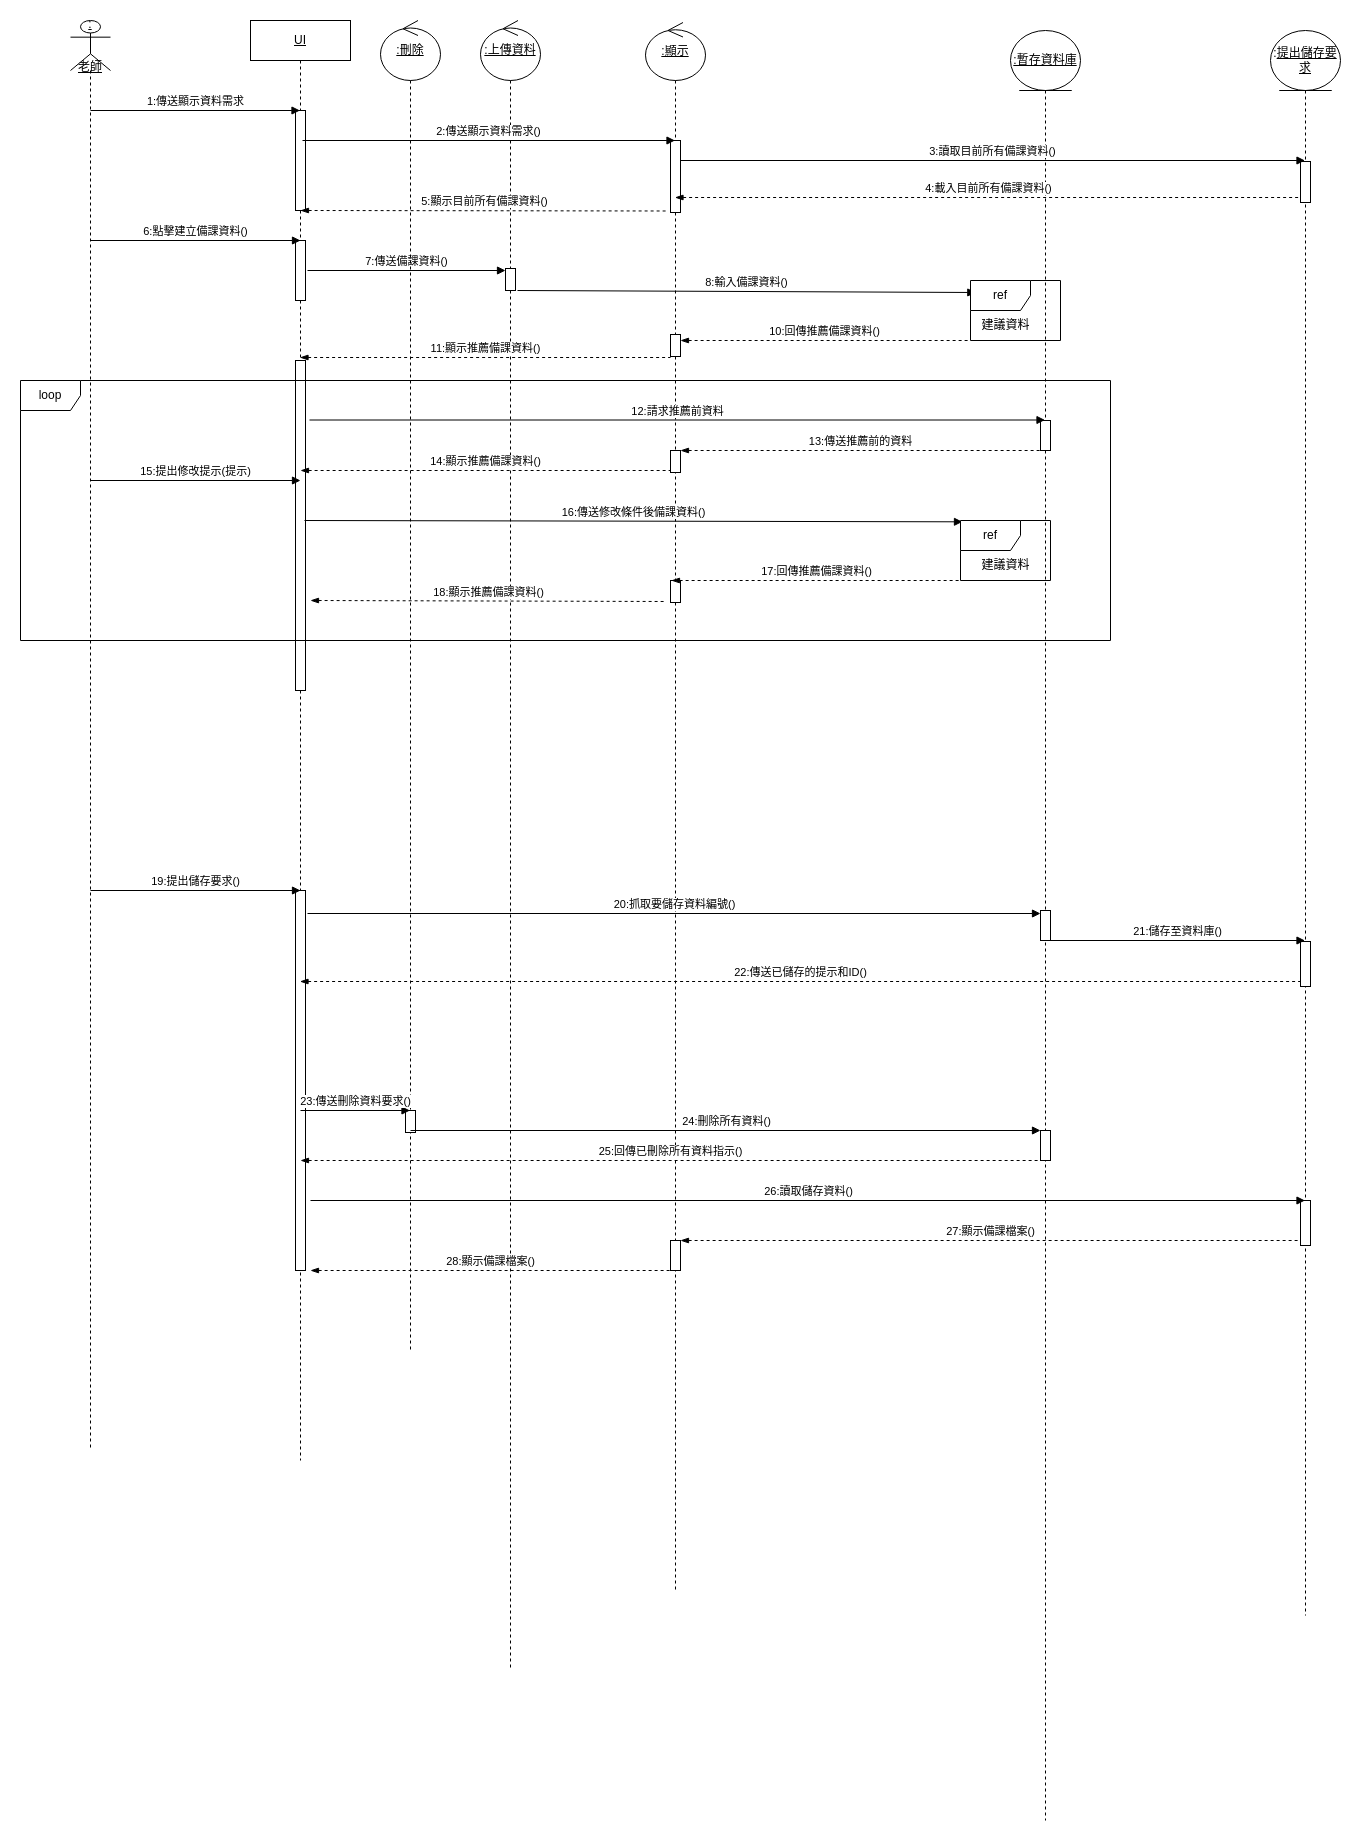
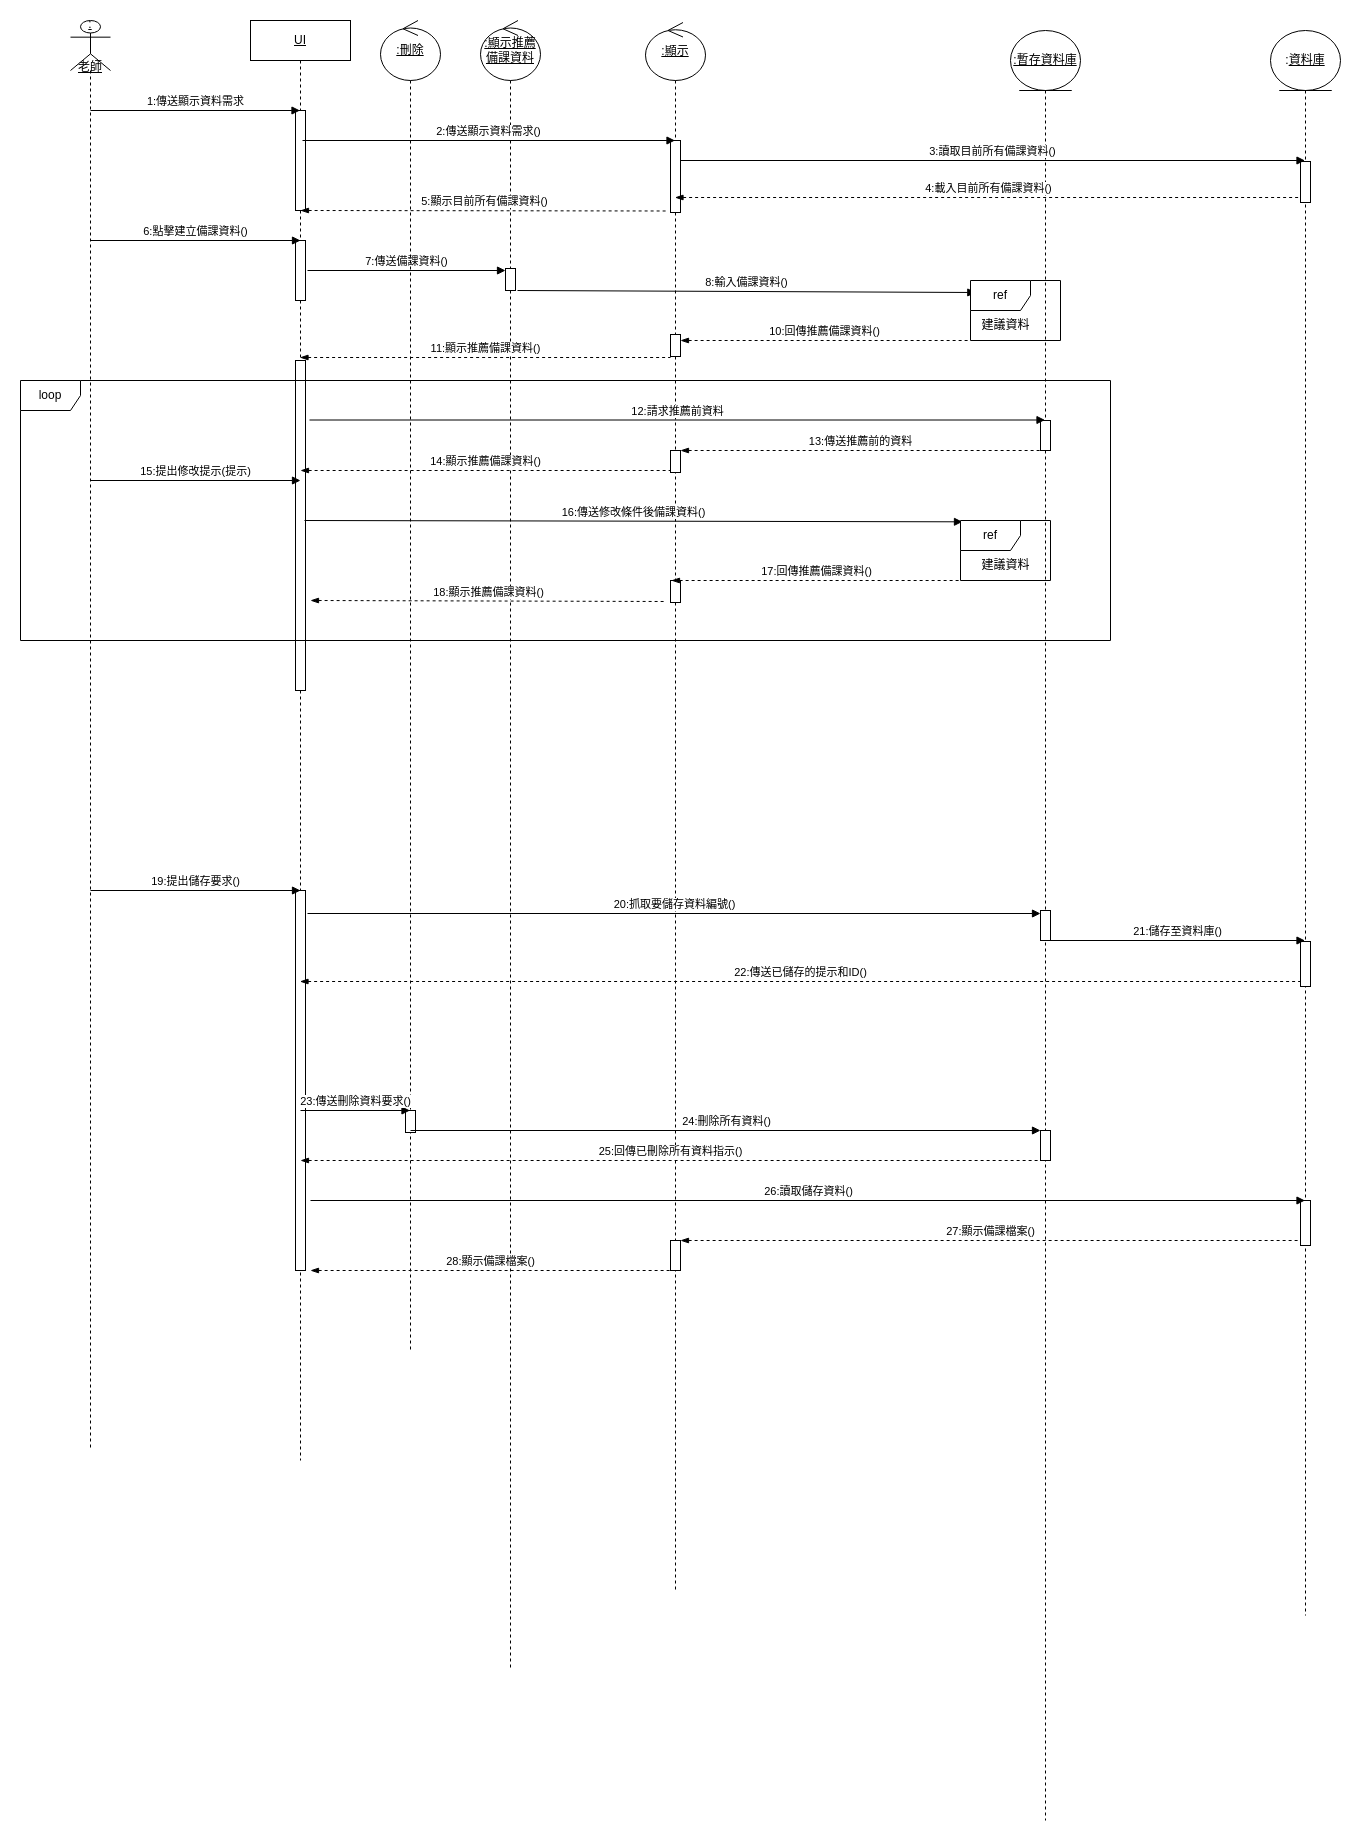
(511, 51) -> (511, 51)
(1306, 61) -> (1306, 61)
